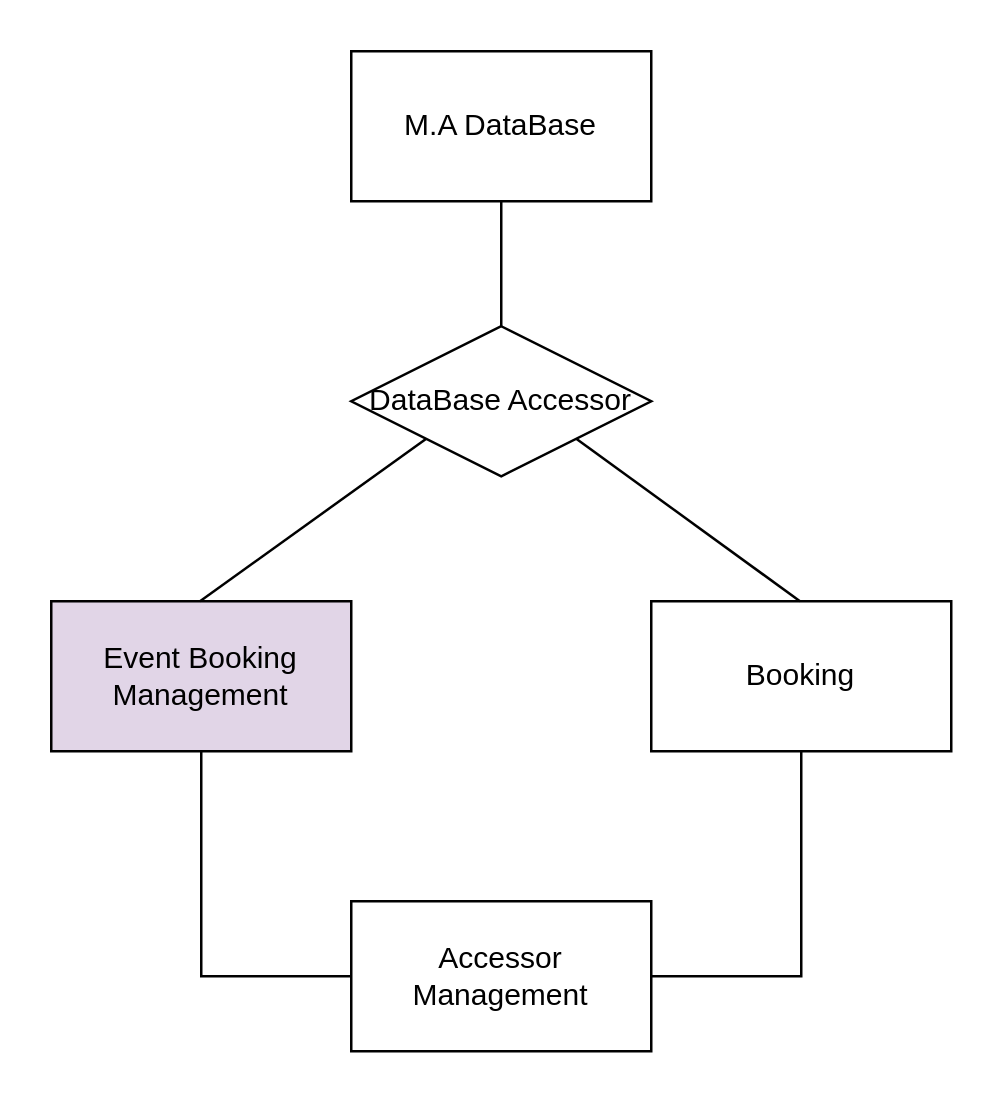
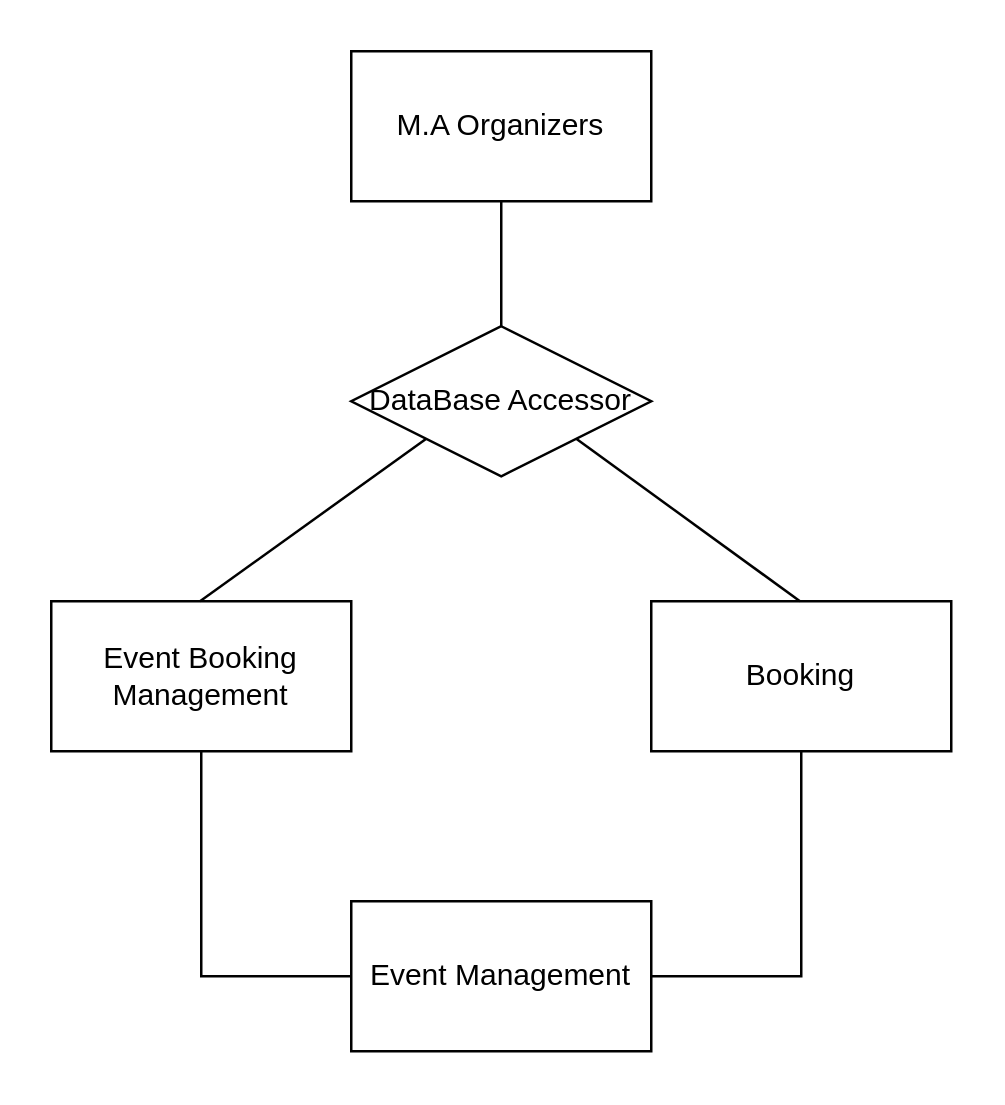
(501, 126) -> (501, 126)
(201, 676) -> (201, 676)
(501, 976) -> (501, 976)
